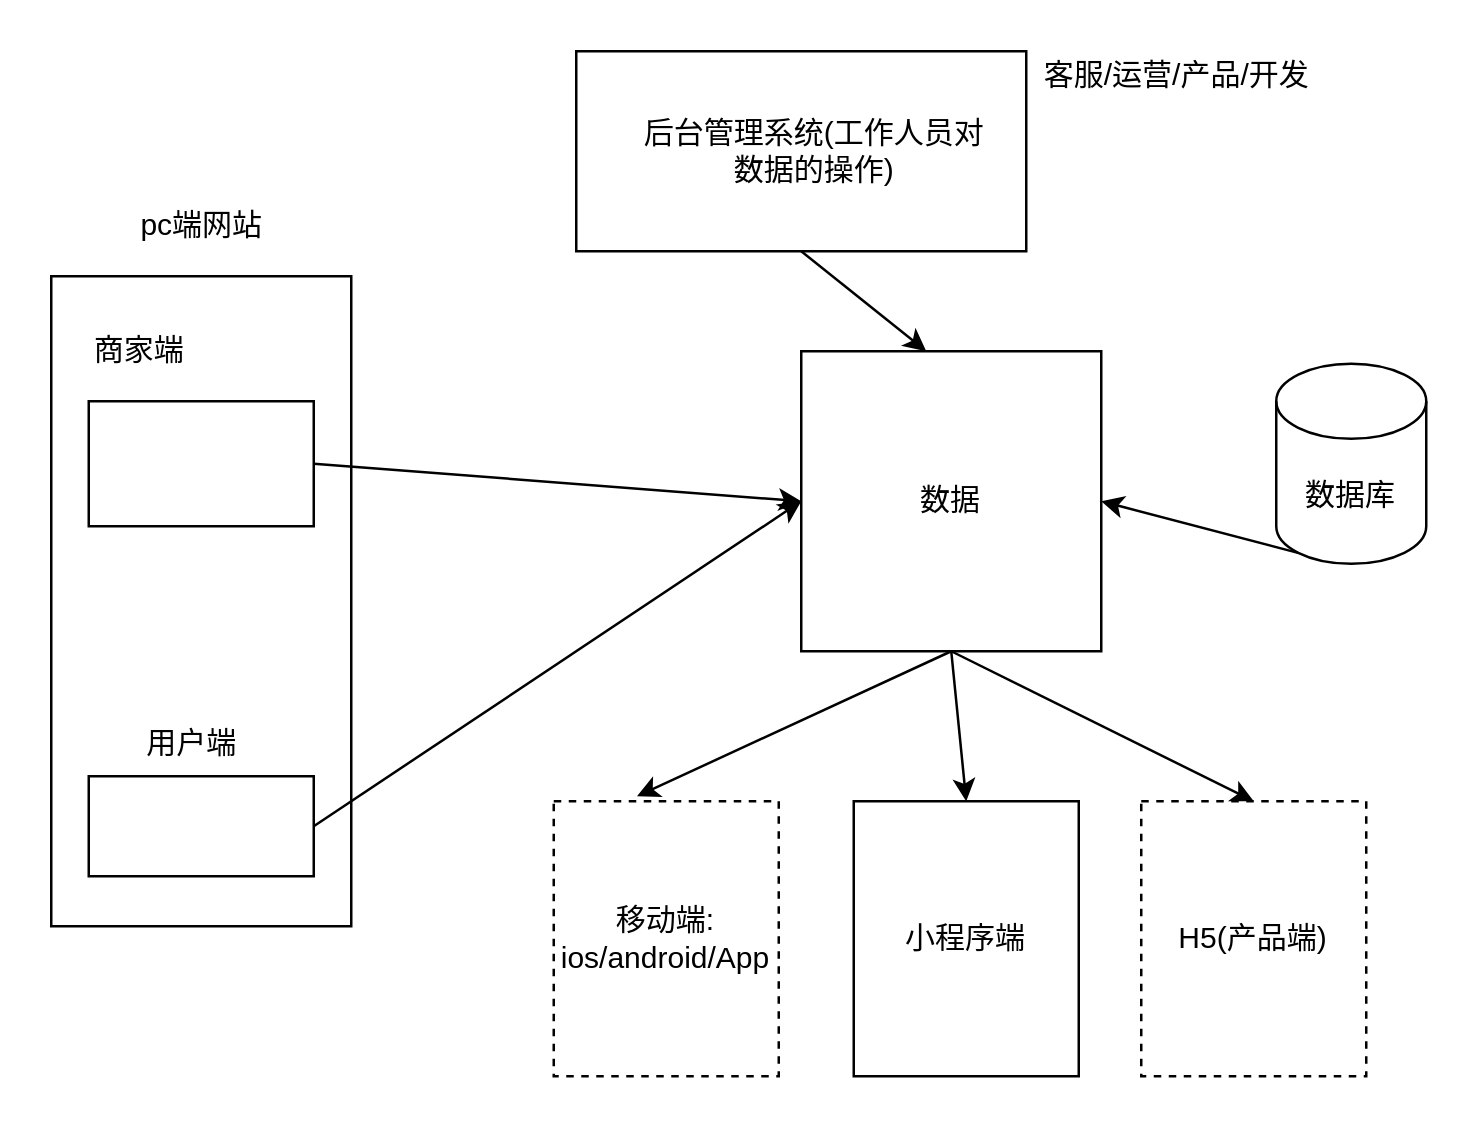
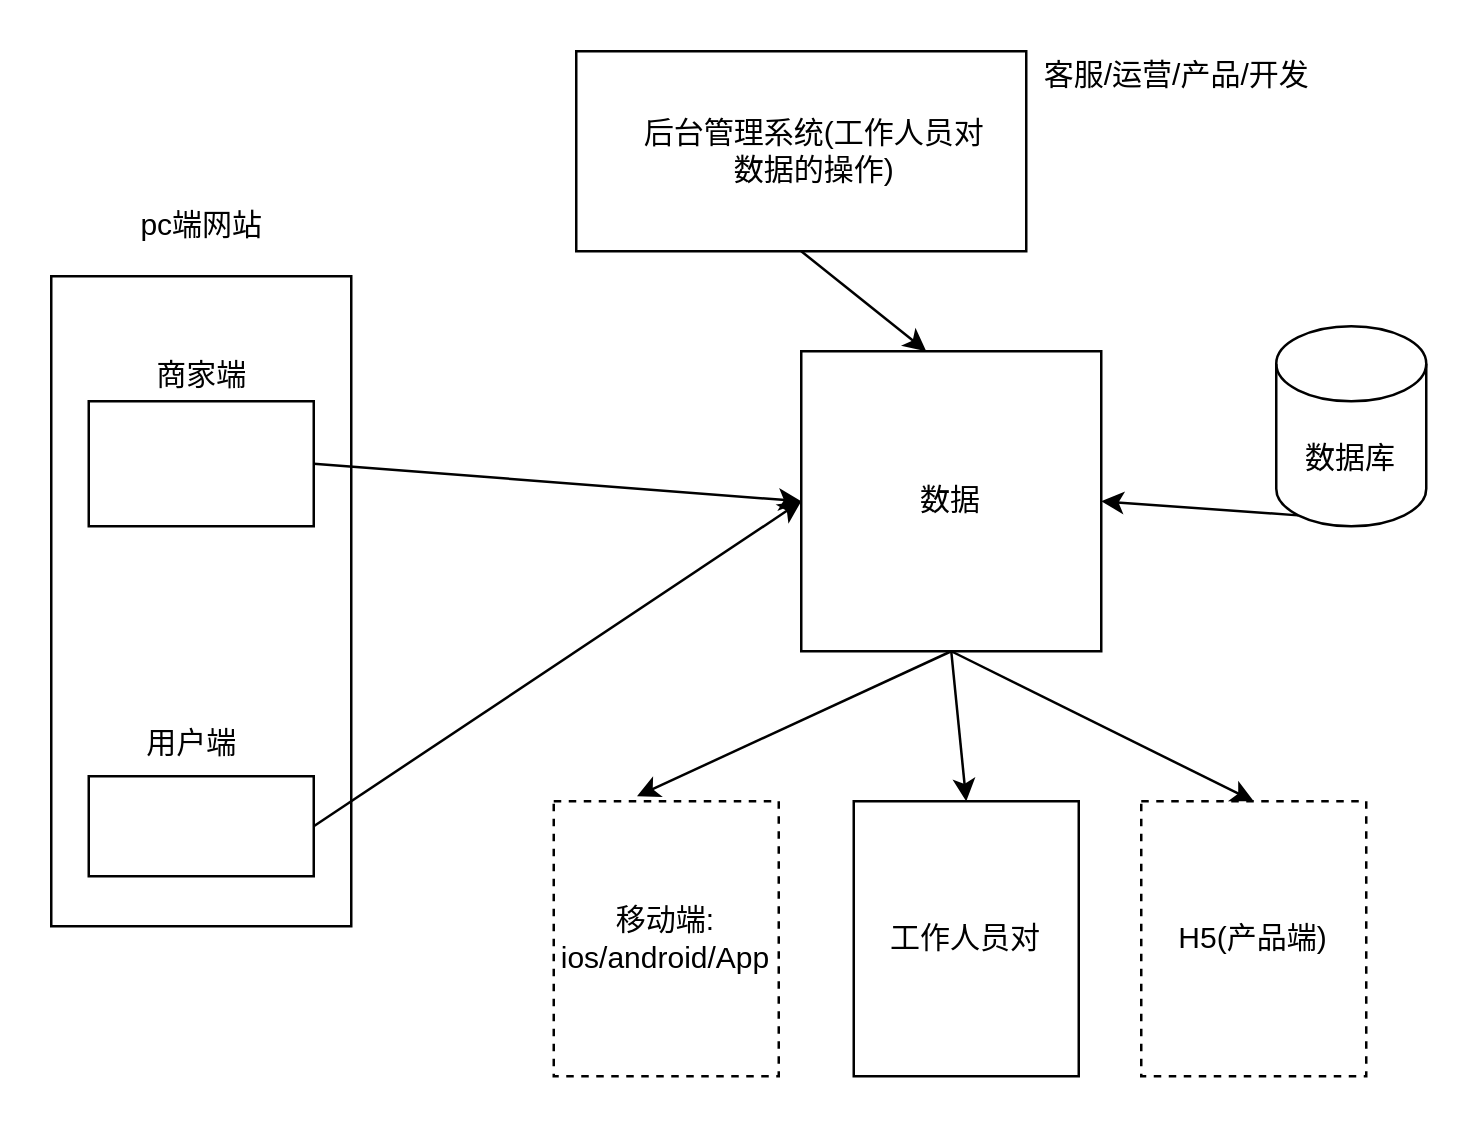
(139, 351) -> (201, 376)
(1351, 464) -> (1351, 426)
(966, 939) -> (966, 939)
